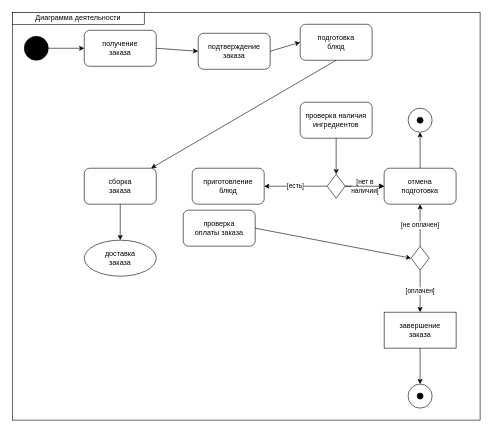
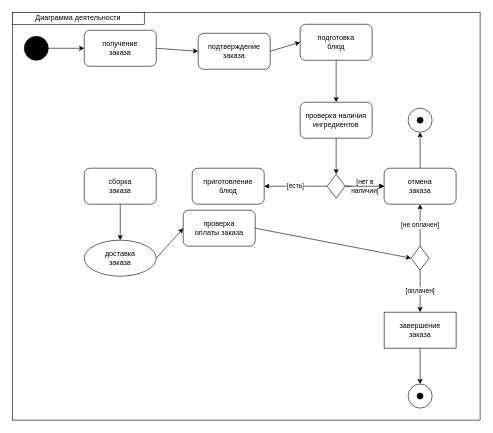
(245, 114) -> (336, 96)
(420, 186) -> (420, 186)
none -> (169, 244)
